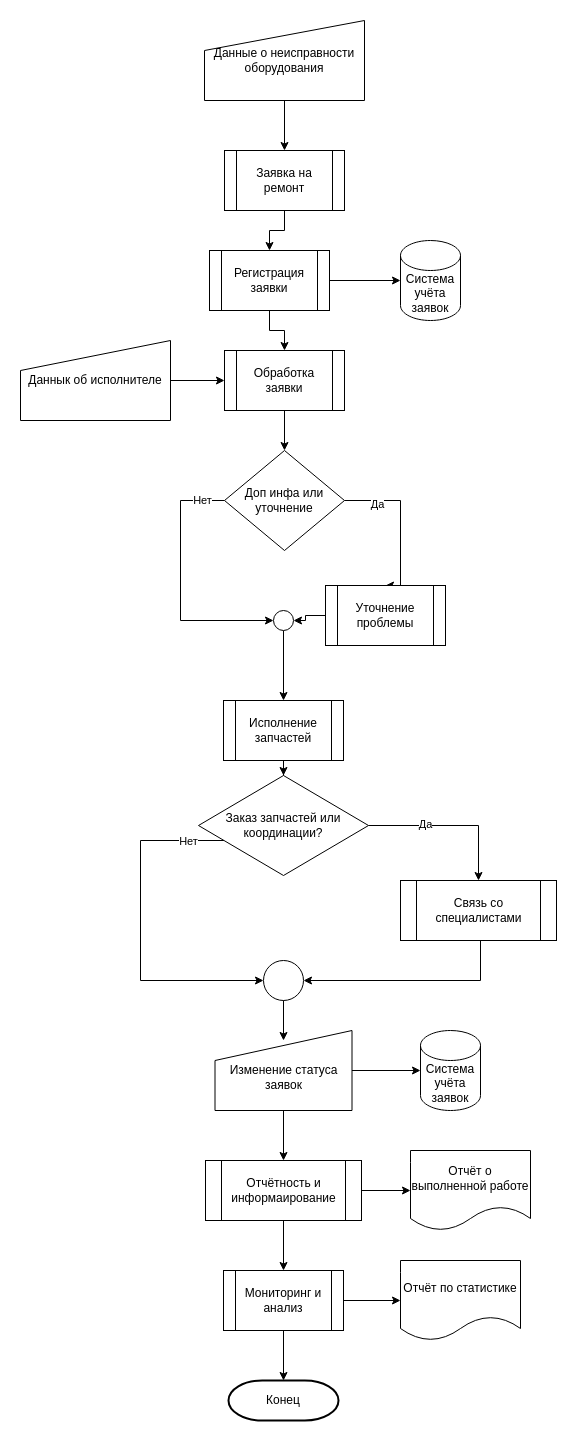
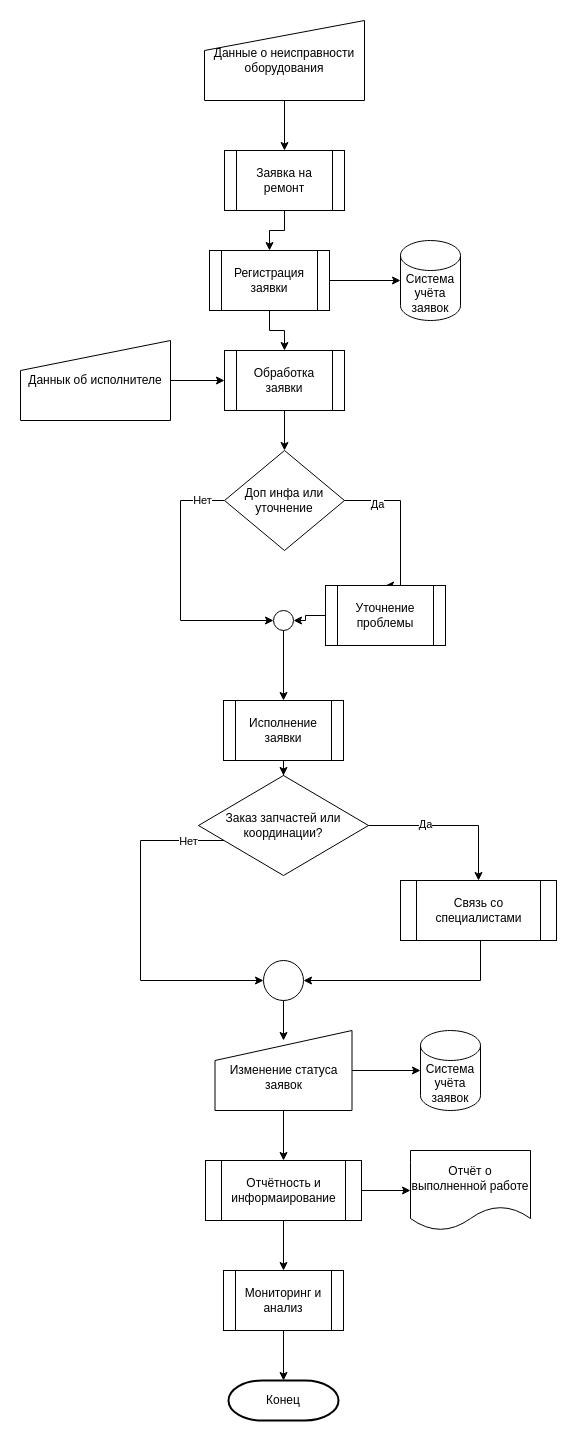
(284, 731) -> (284, 731)
(369, 1301) -> none
(461, 1301) -> none
